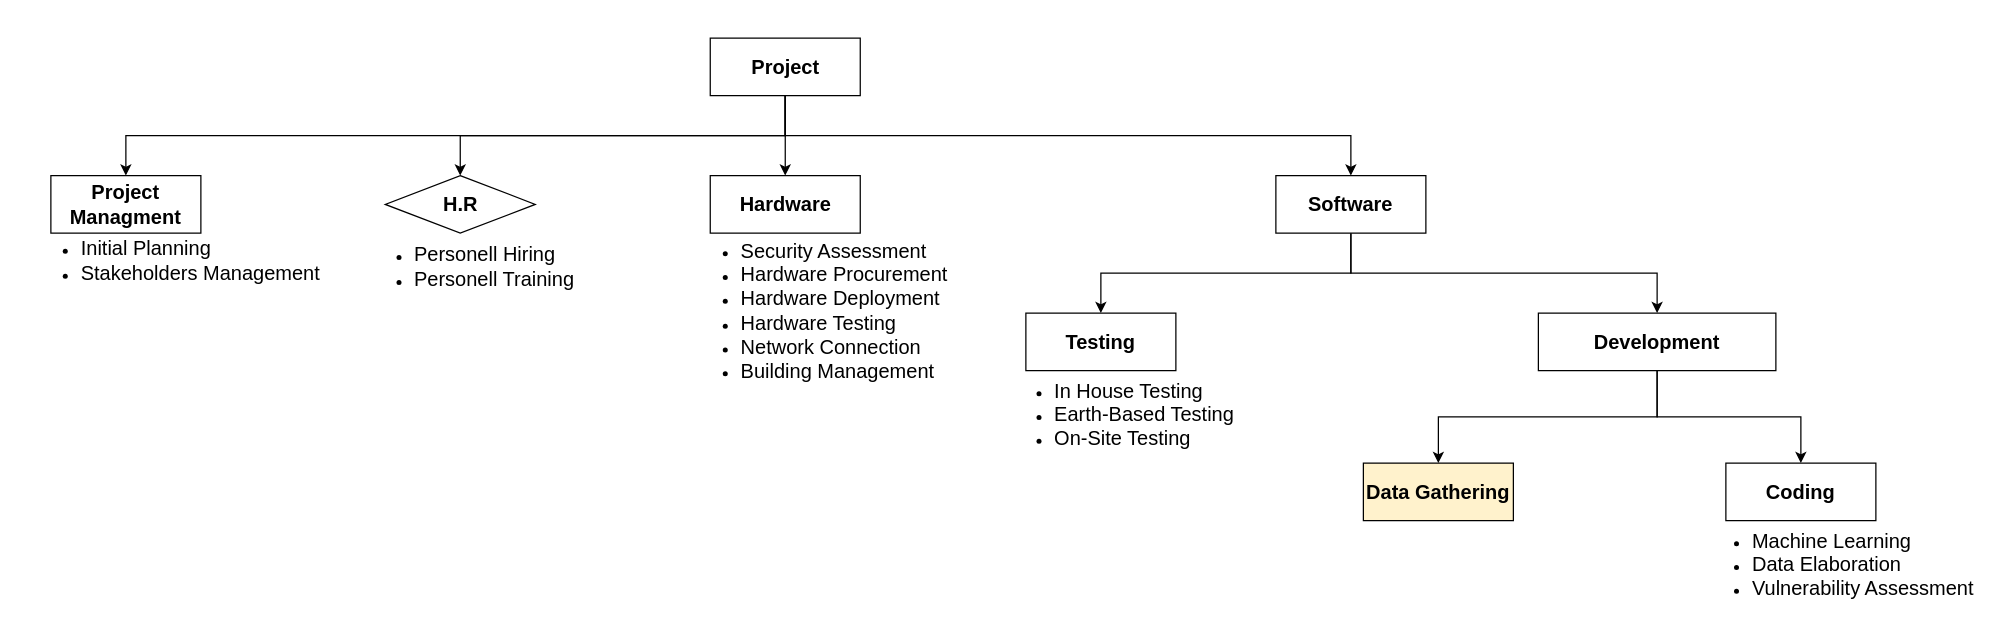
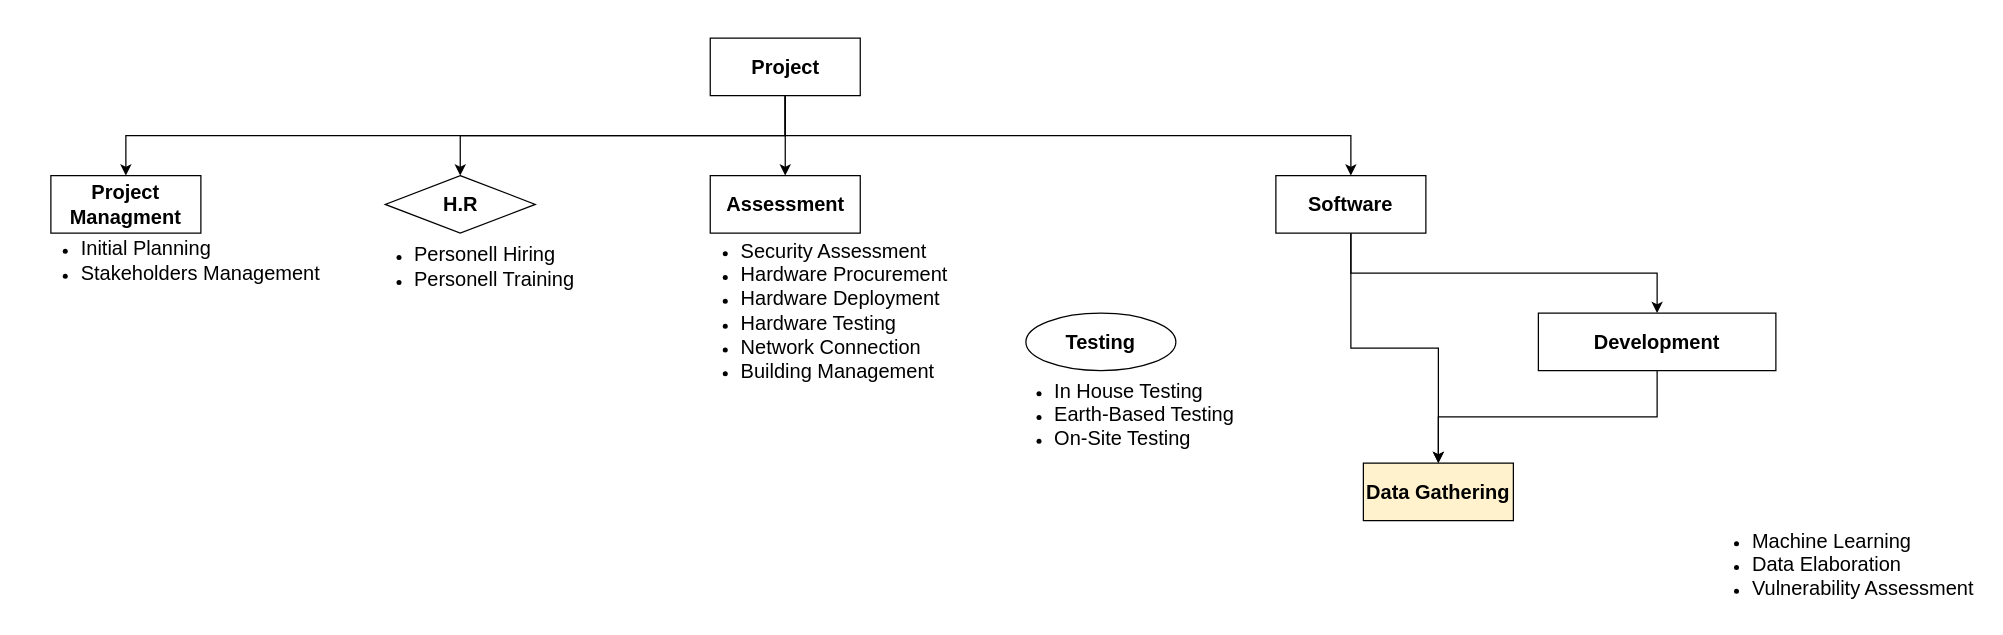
(786, 204) -> (786, 204)
(1209, 273) -> (1391, 348)
(1101, 342) -> (1101, 342)
(1747, 417) -> none
(1801, 492) -> none
